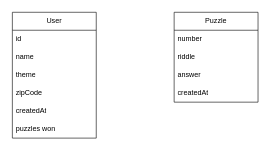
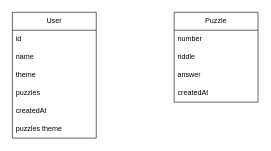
(29, 93) -> (29, 93)
(36, 129) -> (40, 129)
